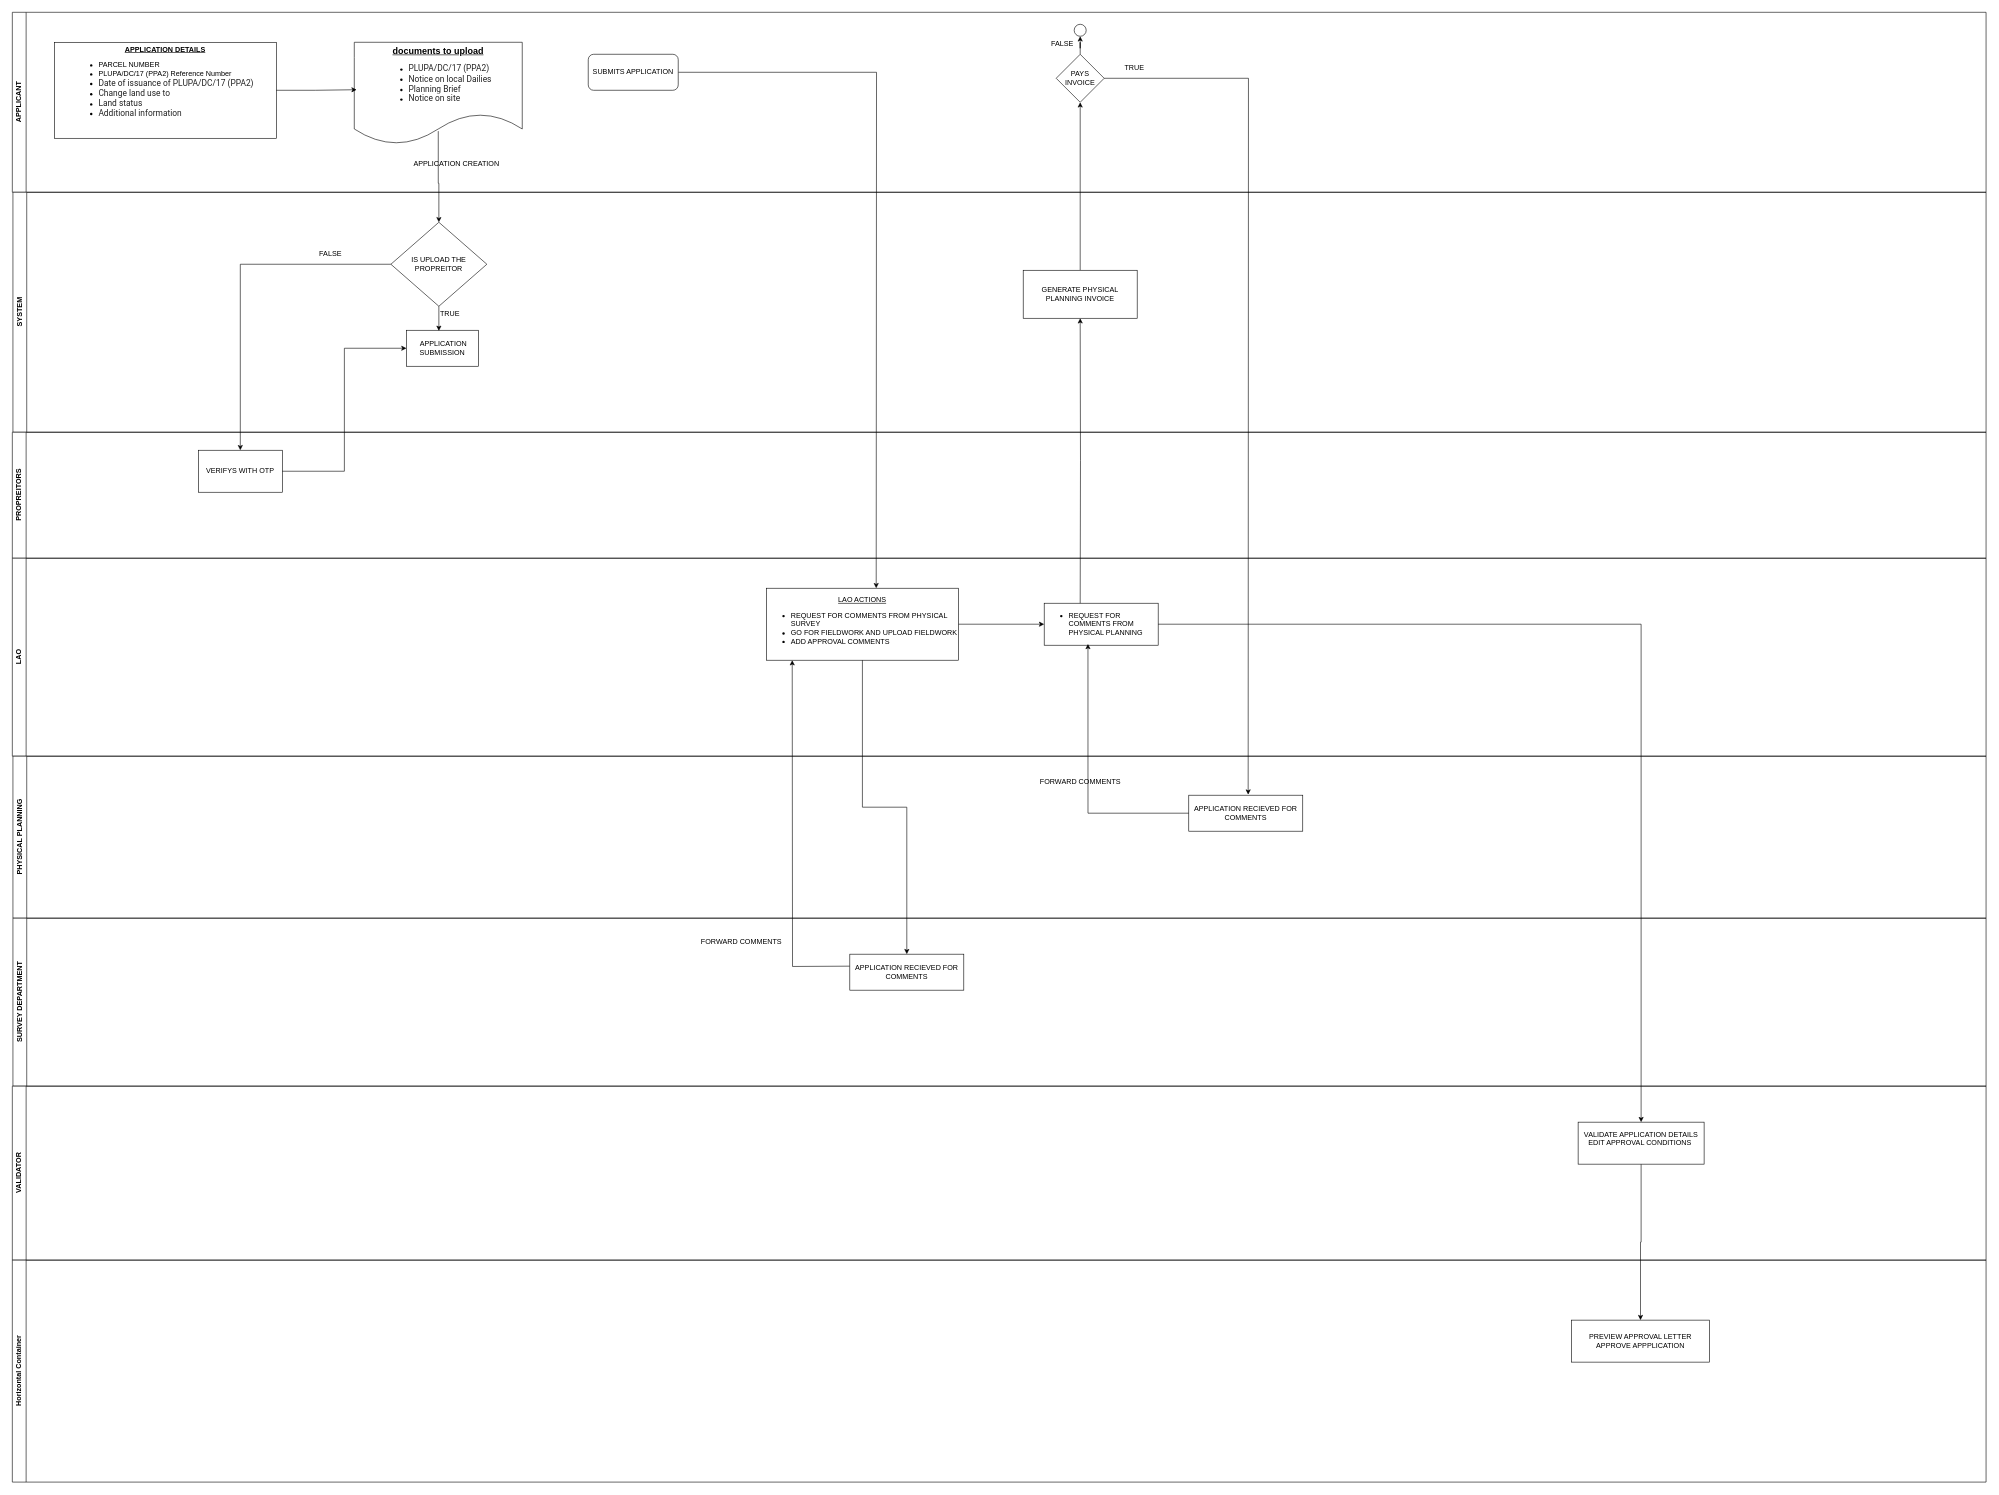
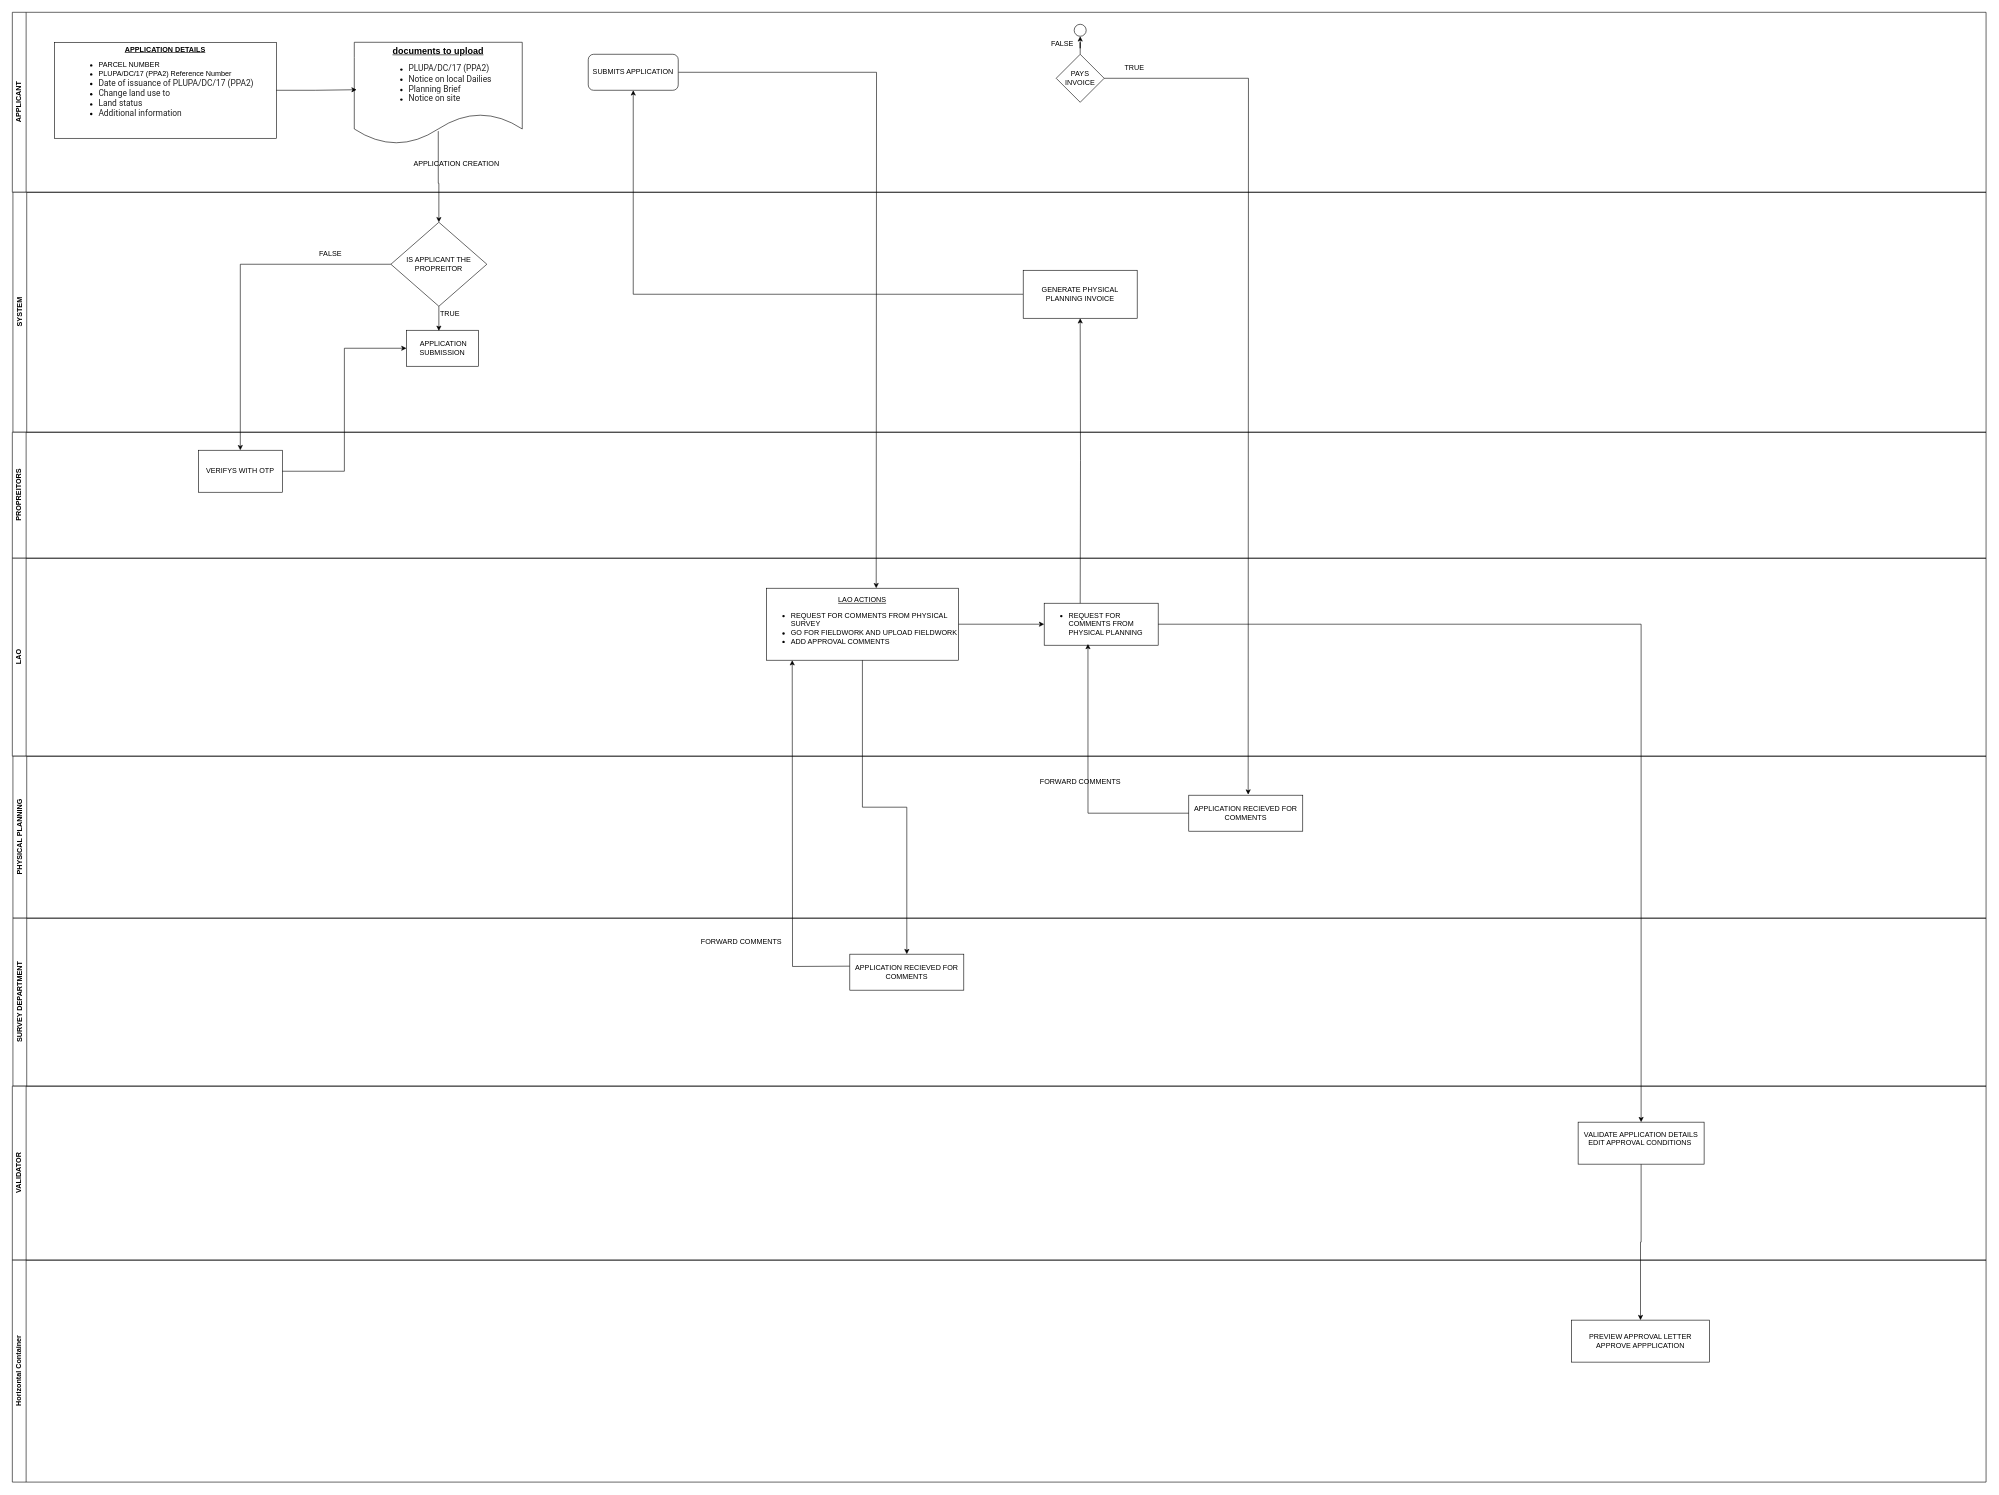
(1080, 107) -> (633, 294)
(439, 264) -> (439, 264)
